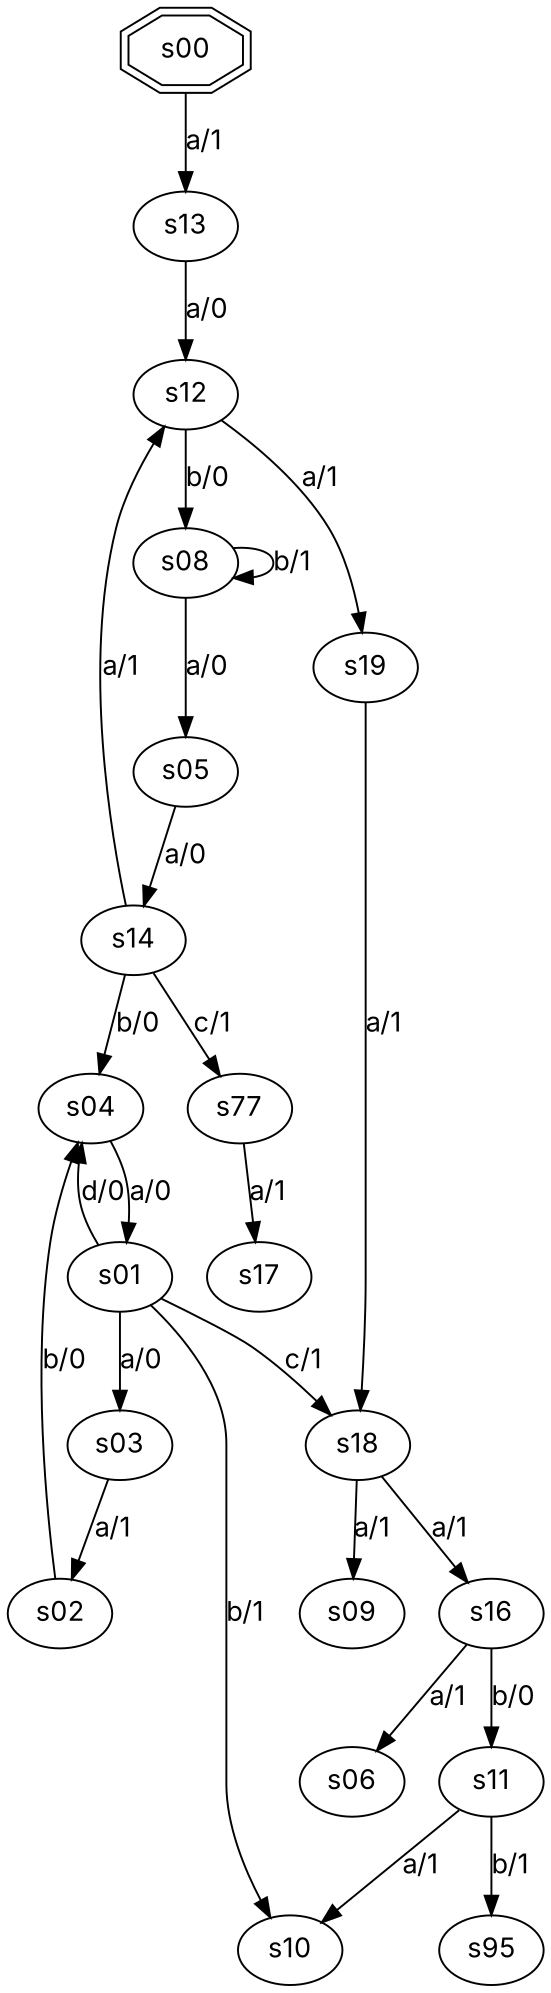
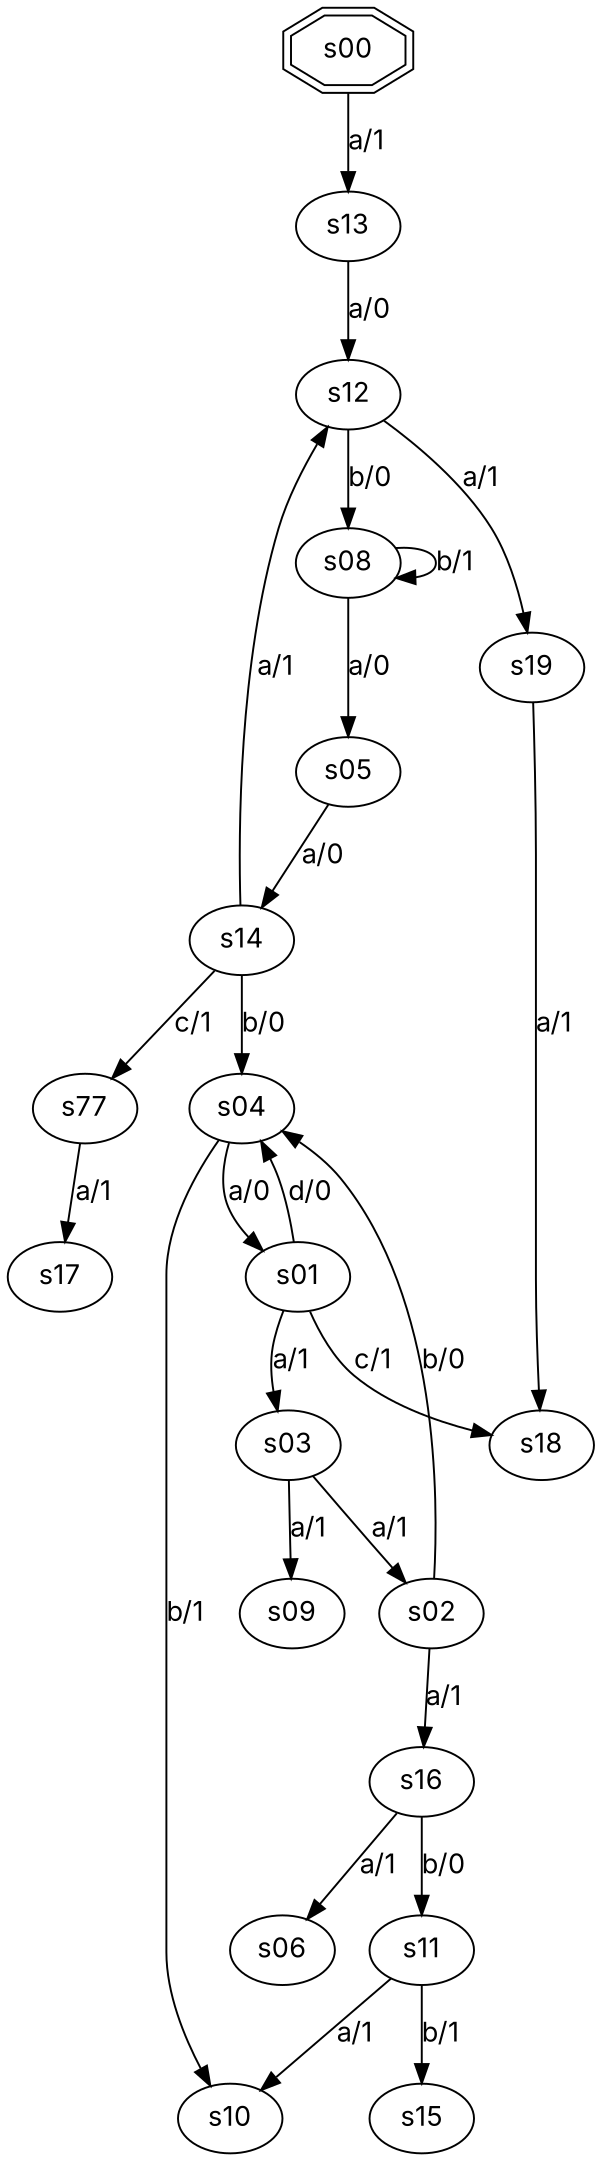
(141, 1361) -> (291, 1361)
(355, 1520) -> (290, 1520)
(419, 1522) -> (427, 1688)
(226, 1594) -> (166, 1601)
(491, 1950) -> (422, 2119)
